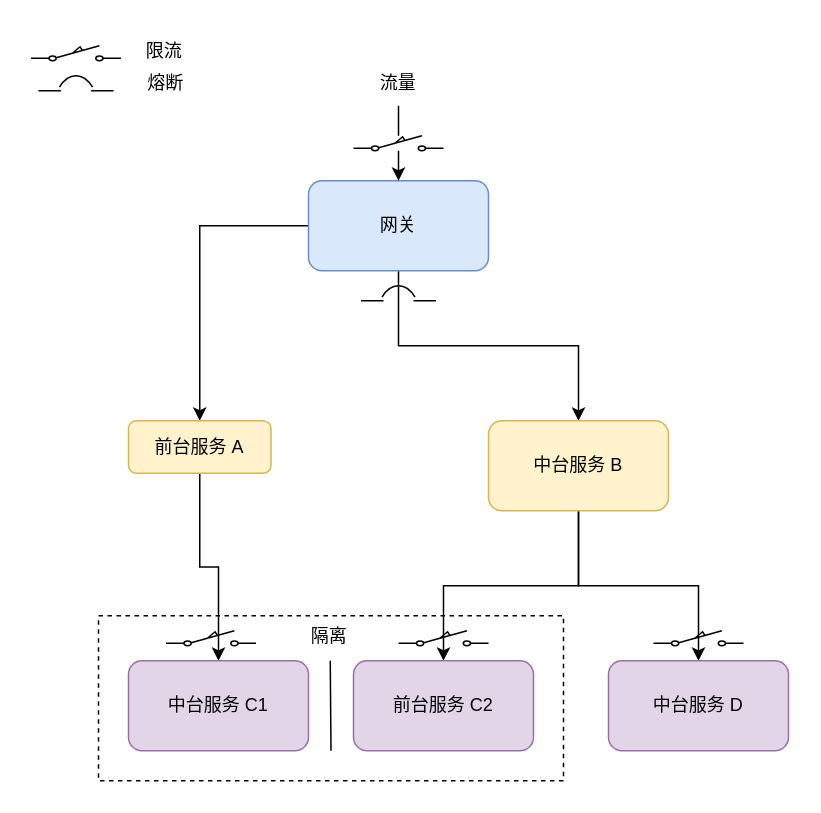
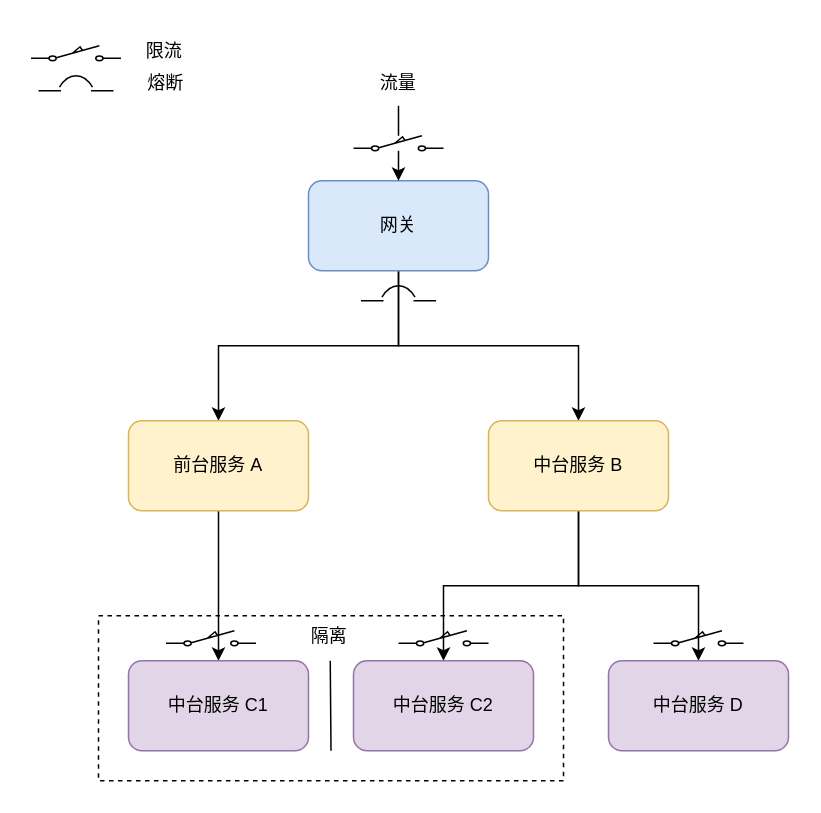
(200, 447) -> (218, 466)
(443, 706) -> (443, 706)
